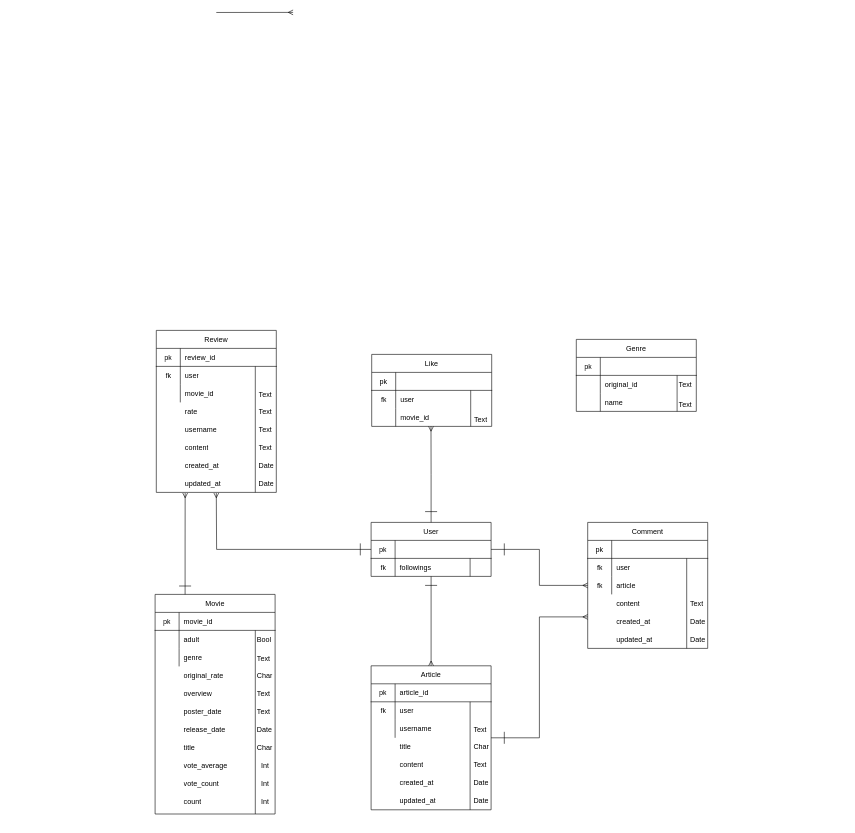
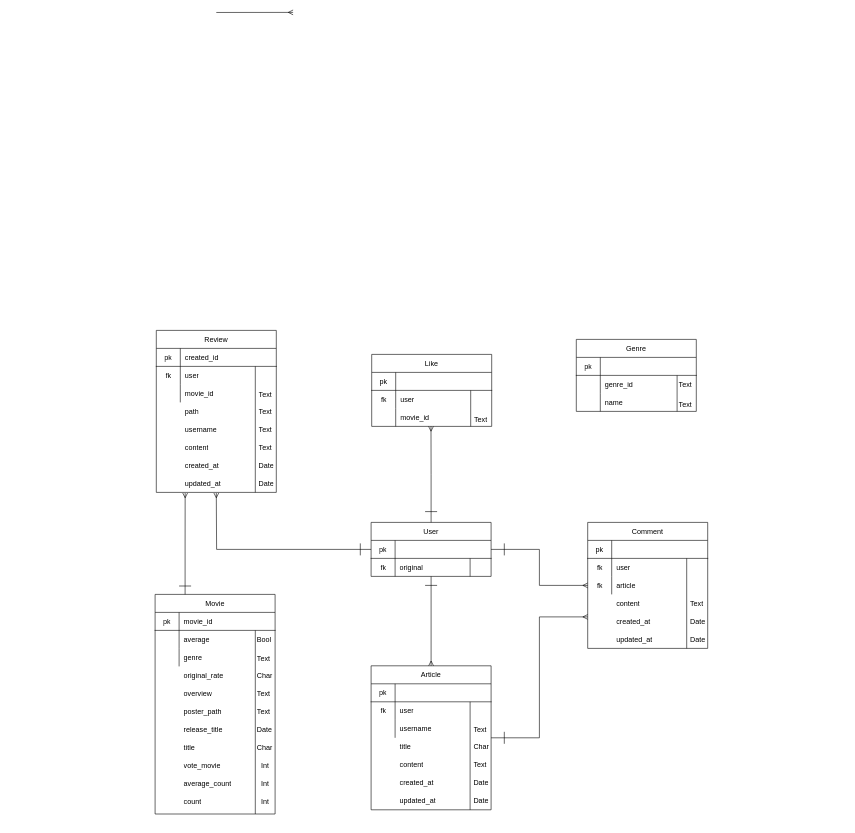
(201, 357) -> (204, 357)
(624, 384) -> (620, 384)
(193, 411) -> (193, 411)
(417, 567) -> (413, 567)
(193, 639) -> (198, 639)
(443, 693) -> none
(206, 711) -> (206, 711)
(207, 729) -> (207, 729)
(208, 765) -> (203, 765)
(204, 783) -> (210, 783)
